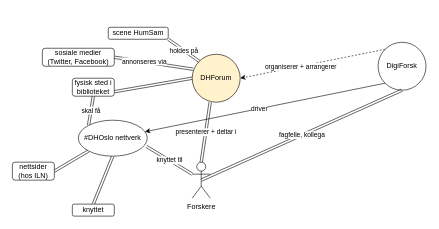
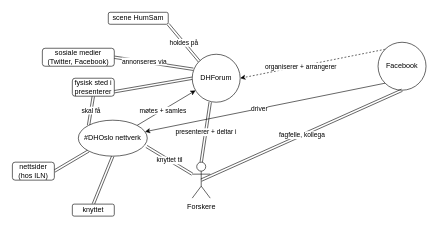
(138, 33) -> (138, 18)
(402, 66) -> (402, 66)
(216, 78) -> (216, 78)
(93, 87) -> (93, 87)
none -> (165, 109)
